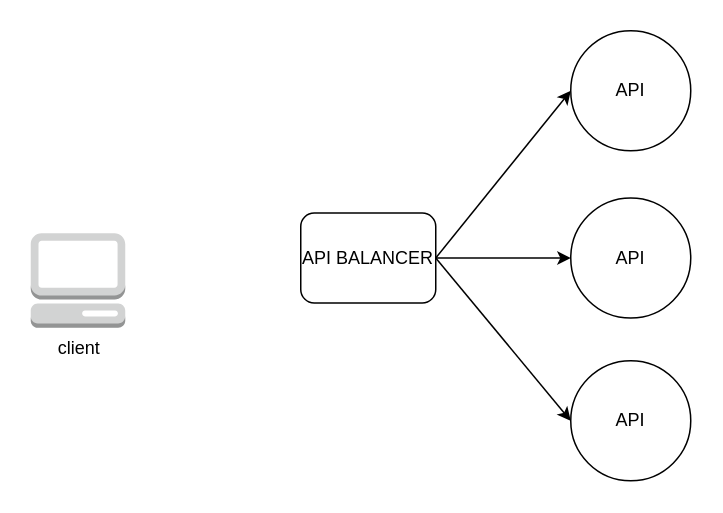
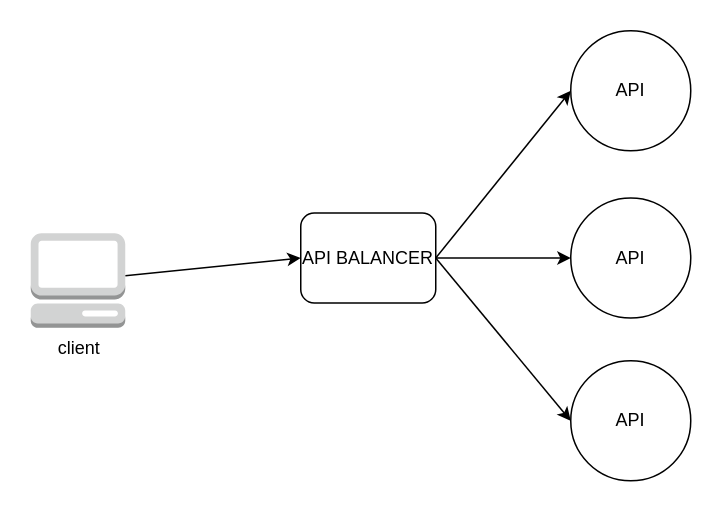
none -> (208, 267)
